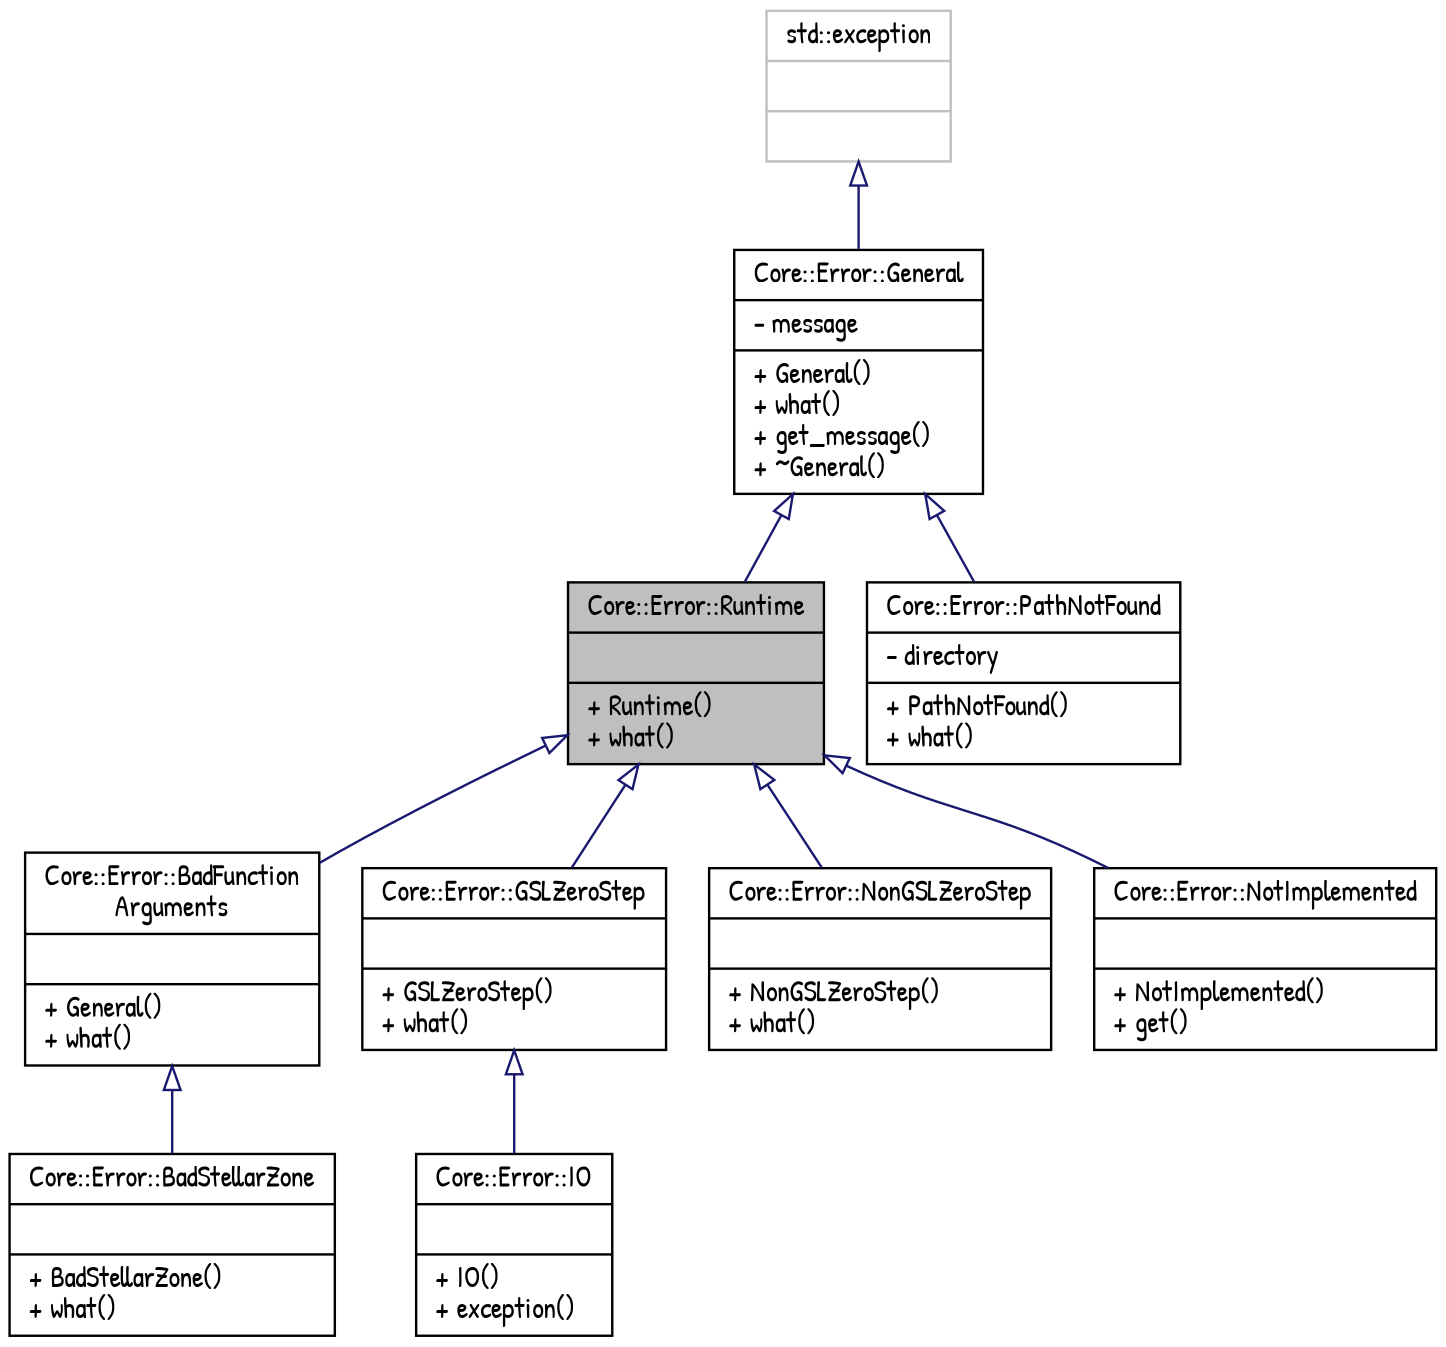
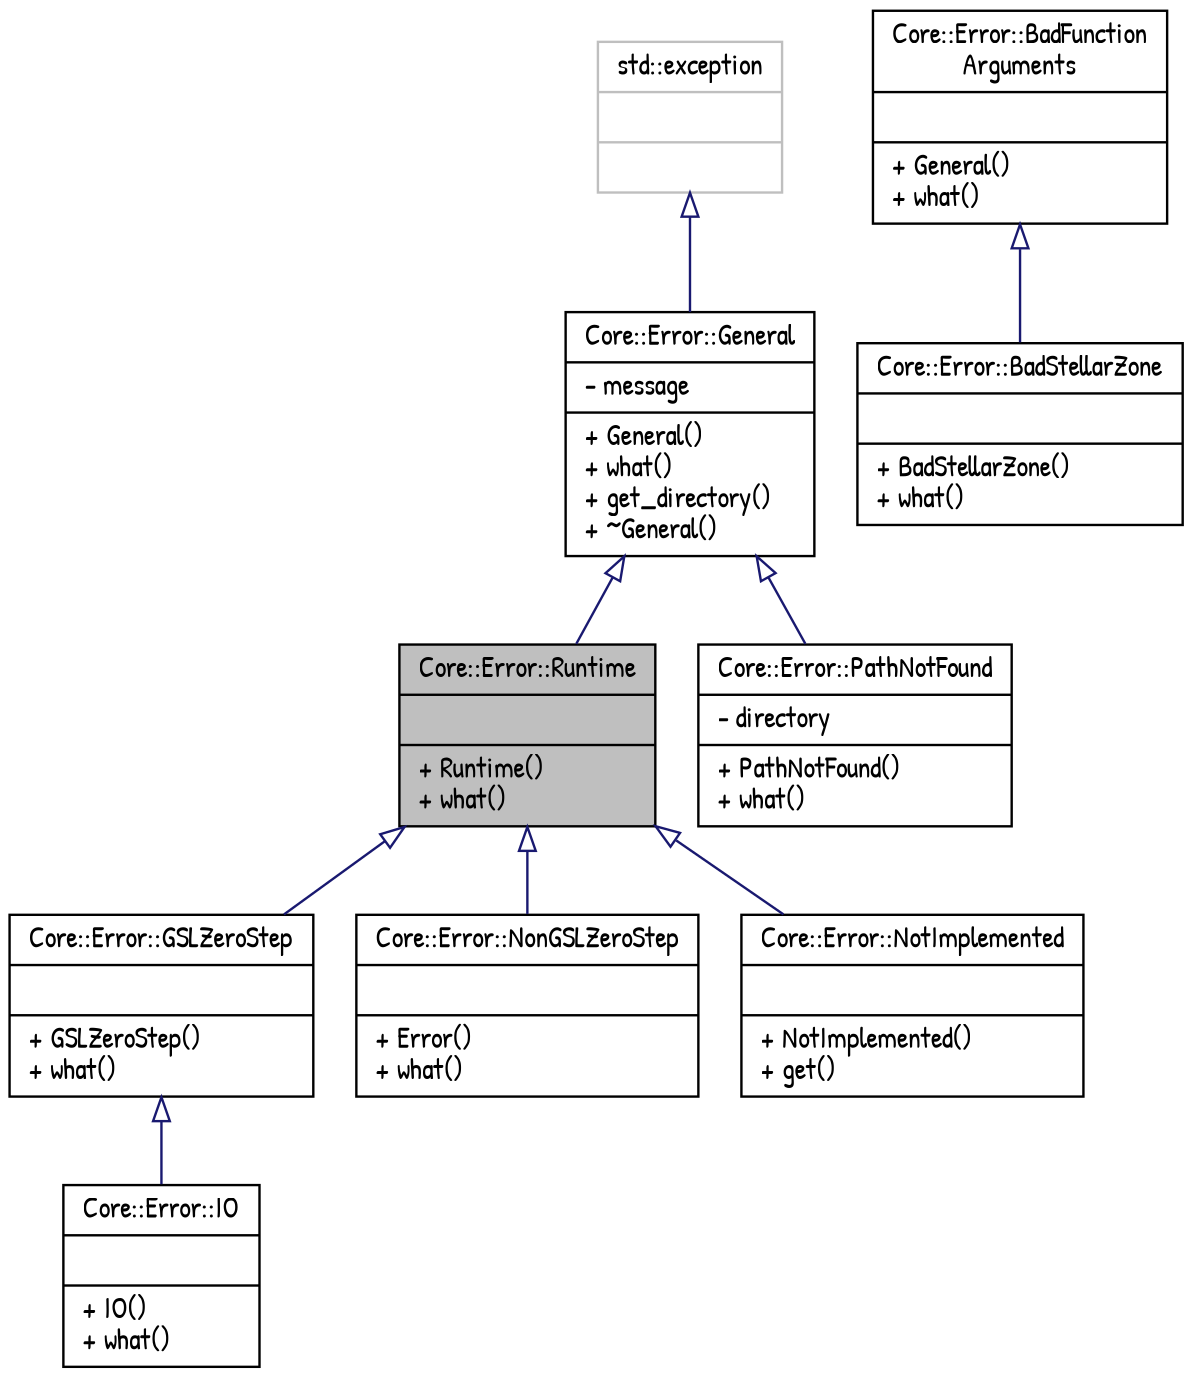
(843, 436) -> (679, 499)
(431, 802) -> none
(835, 993) -> (425, 1039)
(506, 1309) -> (127, 1341)
